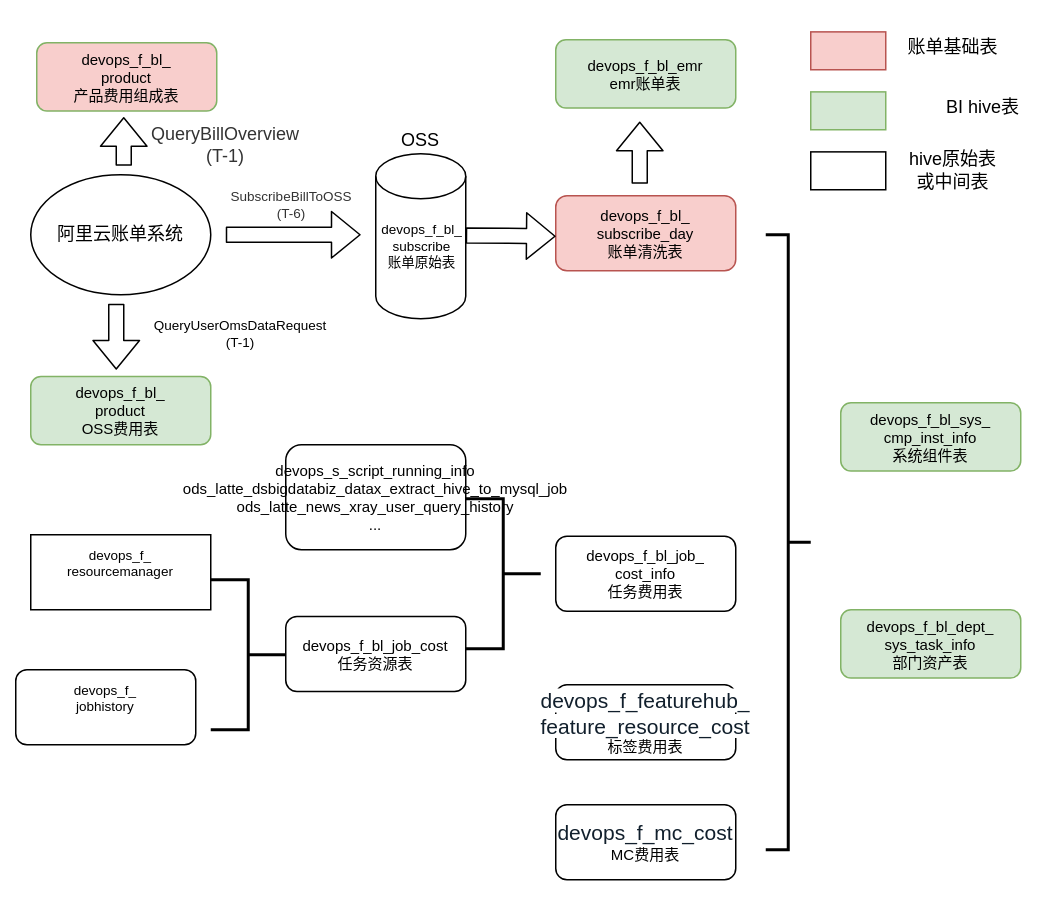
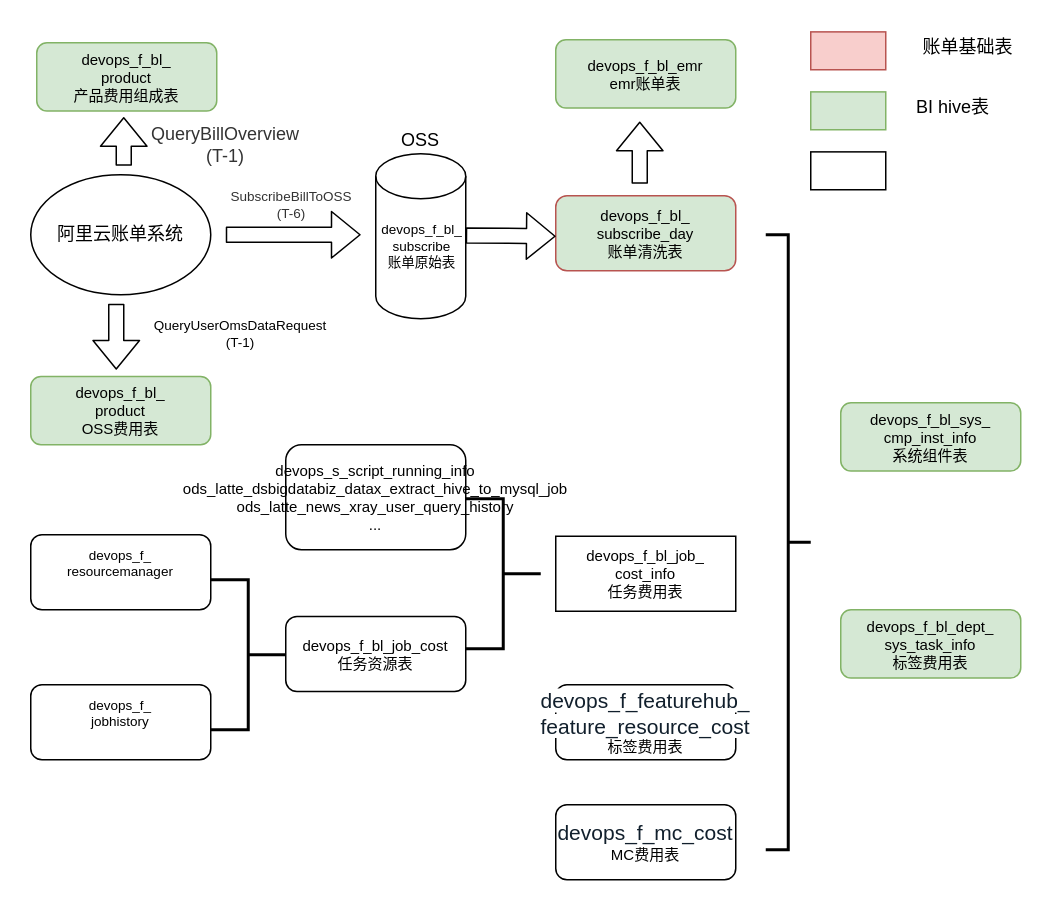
(953, 47) -> (968, 47)
(127, 77) -> (127, 77)
(983, 107) -> (953, 107)
(953, 171) -> none
(646, 233) -> (646, 233)
(121, 572) -> (121, 572)
(646, 574) -> (646, 574)
(931, 644) -> (931, 644)
(106, 707) -> (121, 722)
